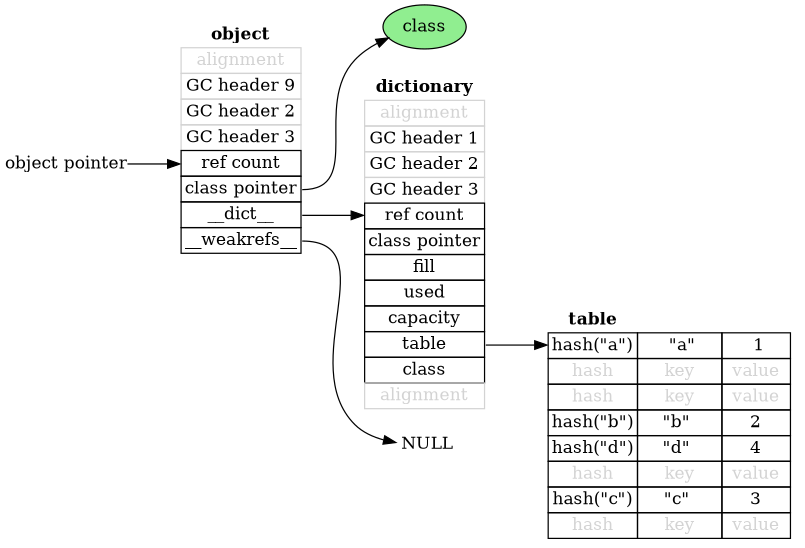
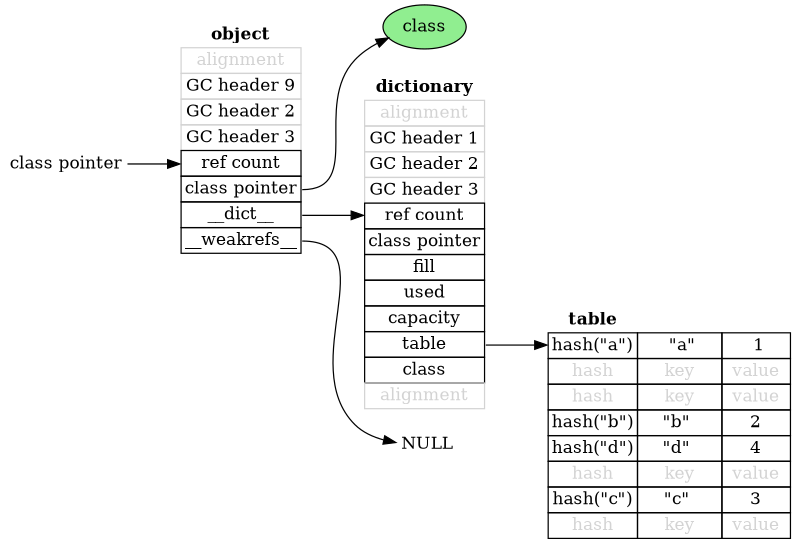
(66, 164) -> (66, 164)
